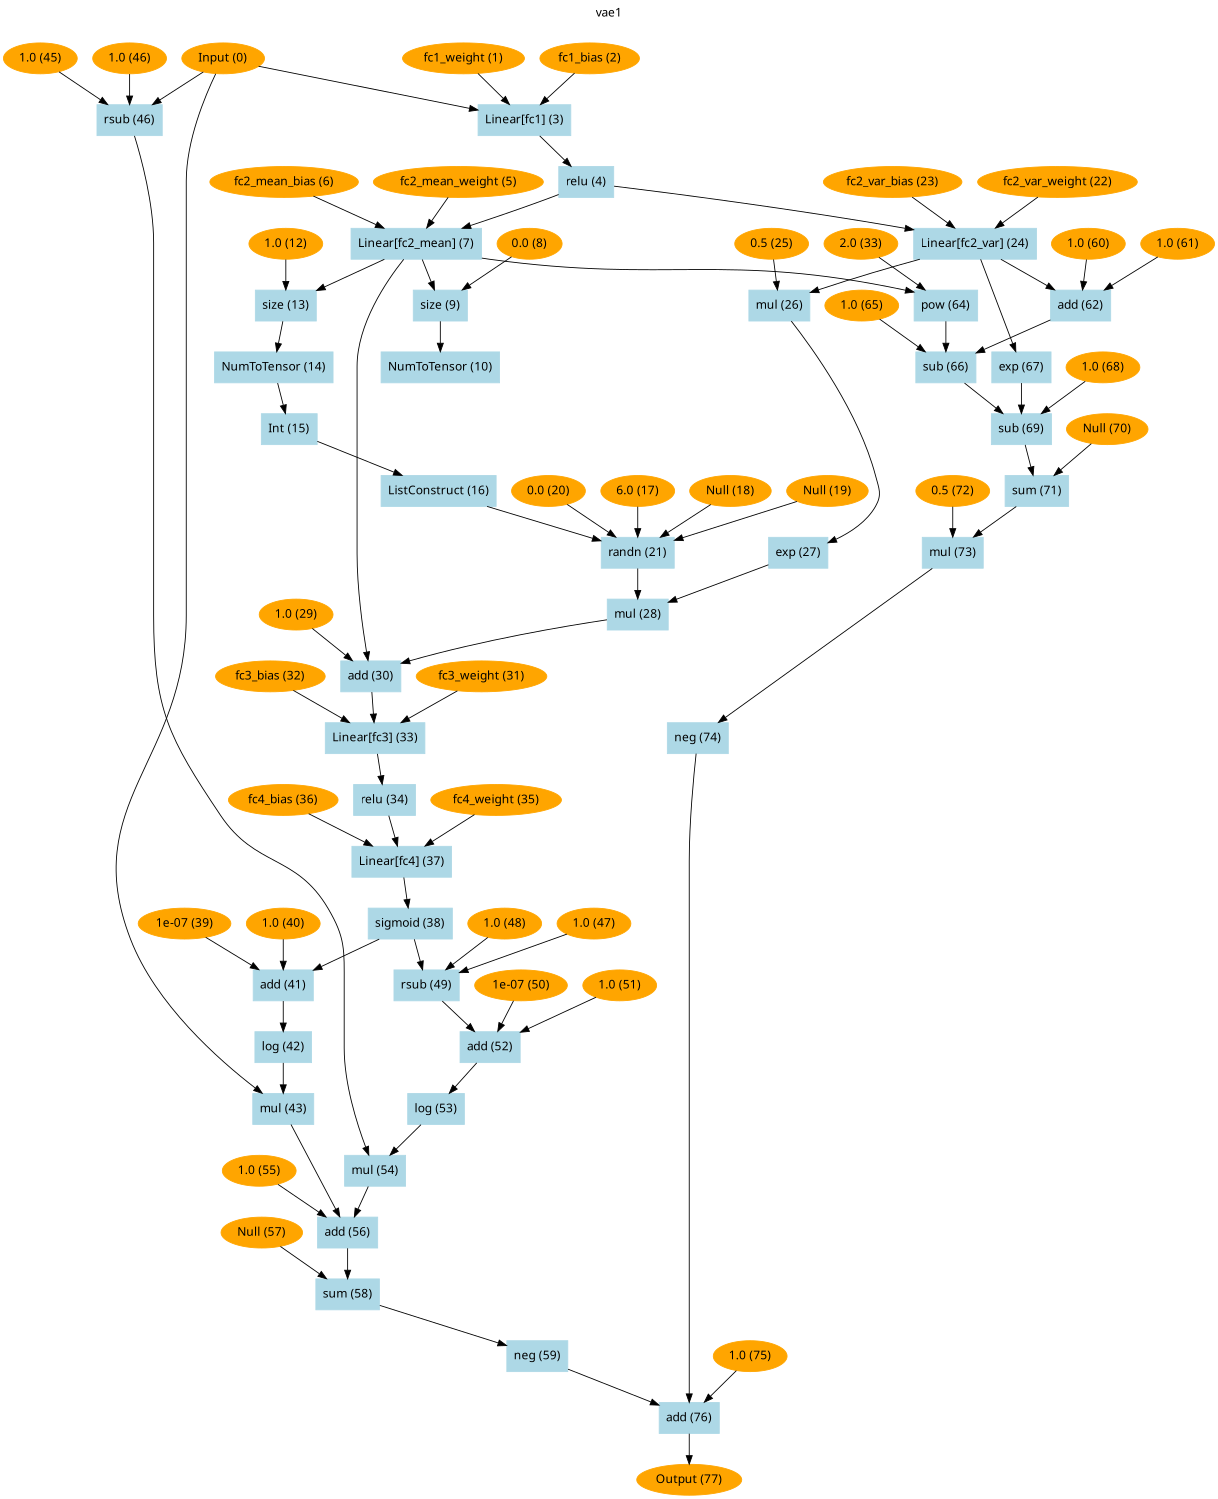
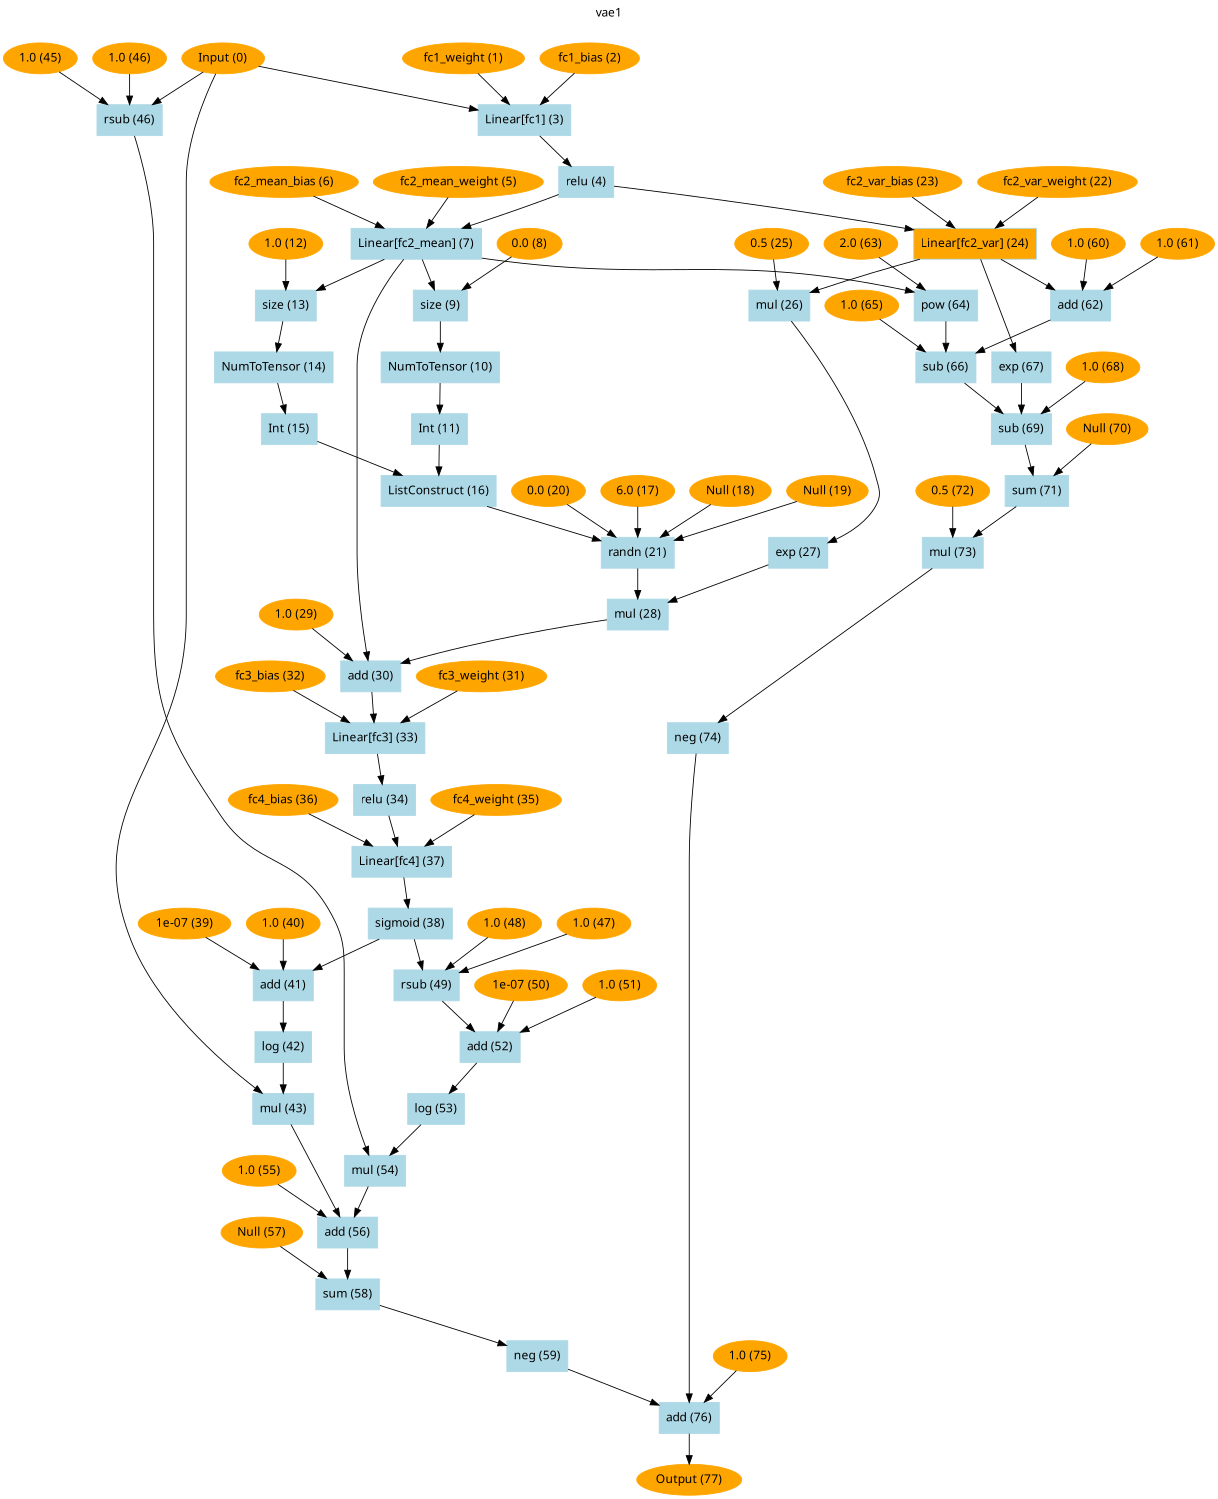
(861, 244) -> (861, 244)
(975, 244) -> (975, 244)
none -> (439, 429)
